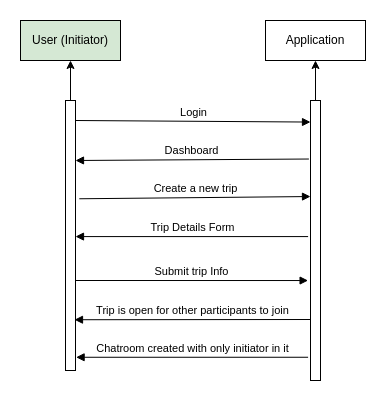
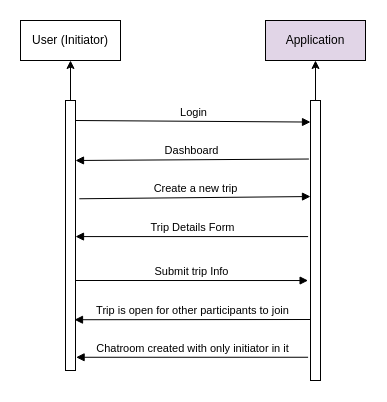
(71, 41) -> (71, 41)
(316, 41) -> (316, 41)
